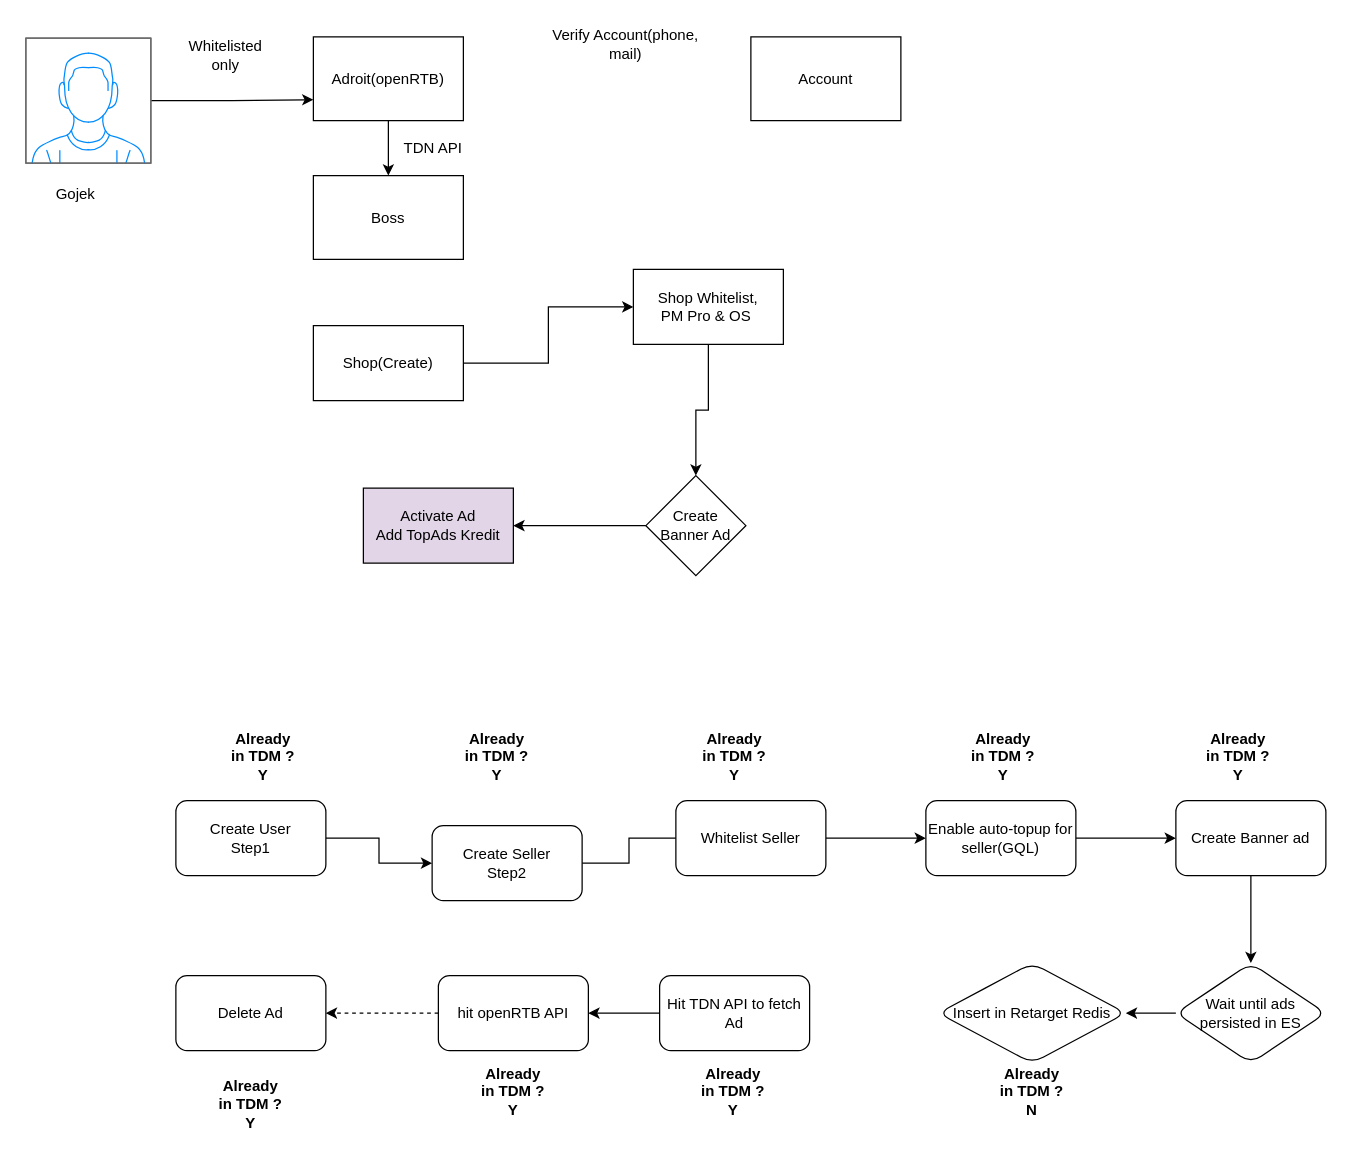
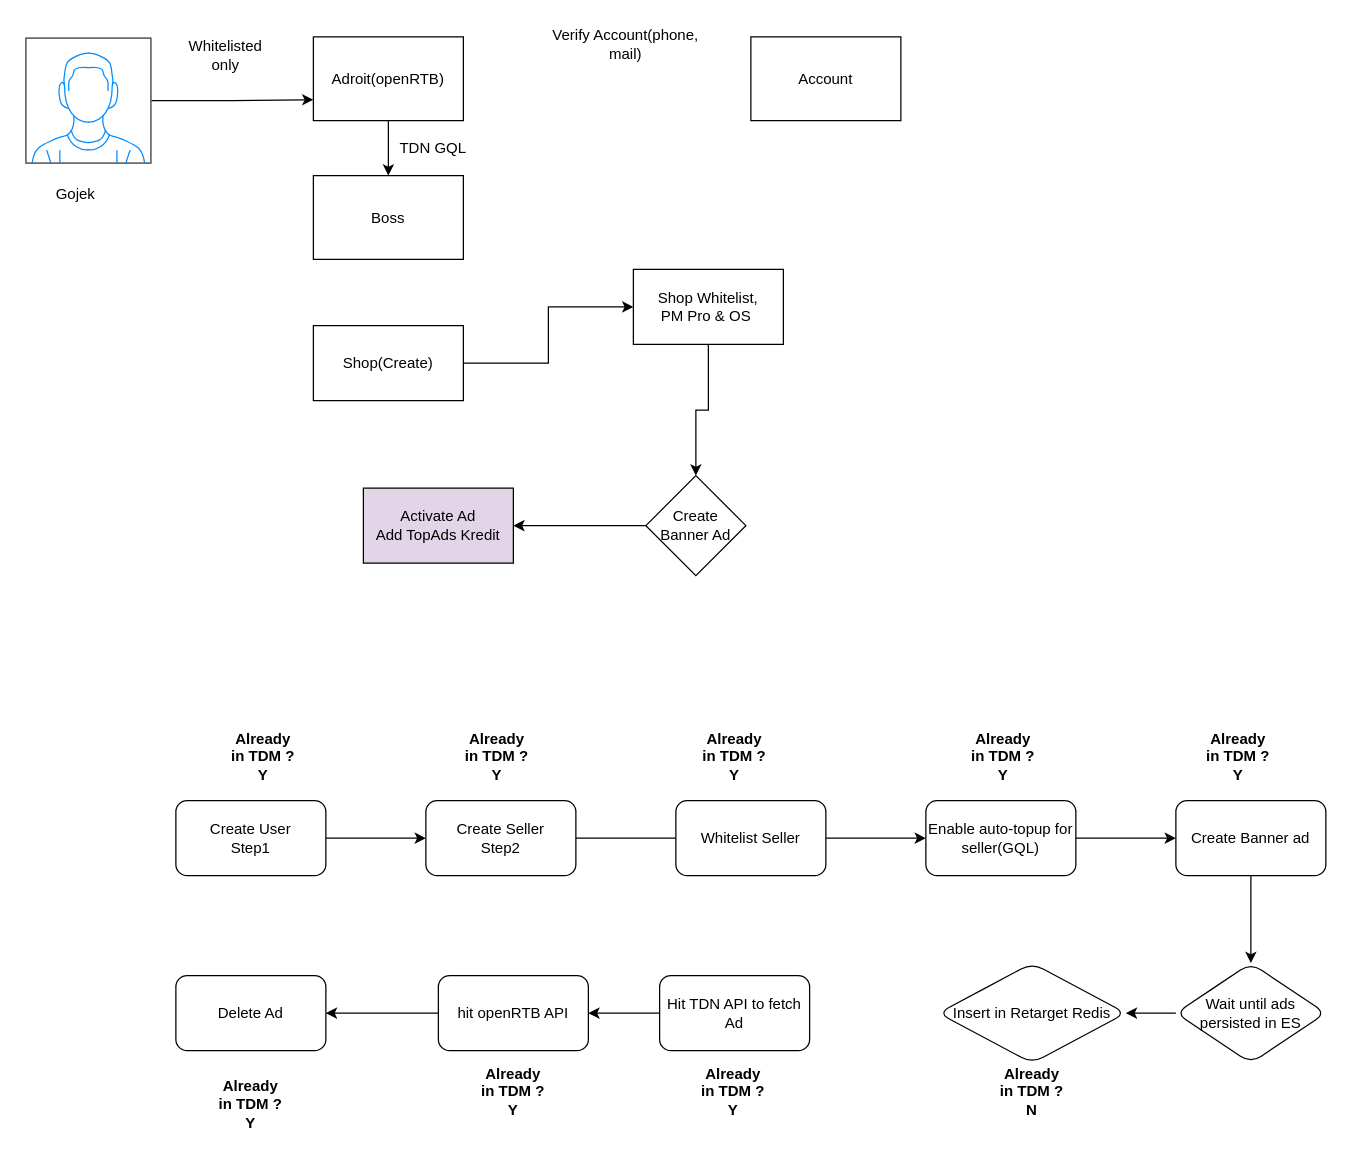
(433, 148) -> (433, 148)
(507, 863) -> (501, 838)
(385, 1013) -> (385, 1013)
